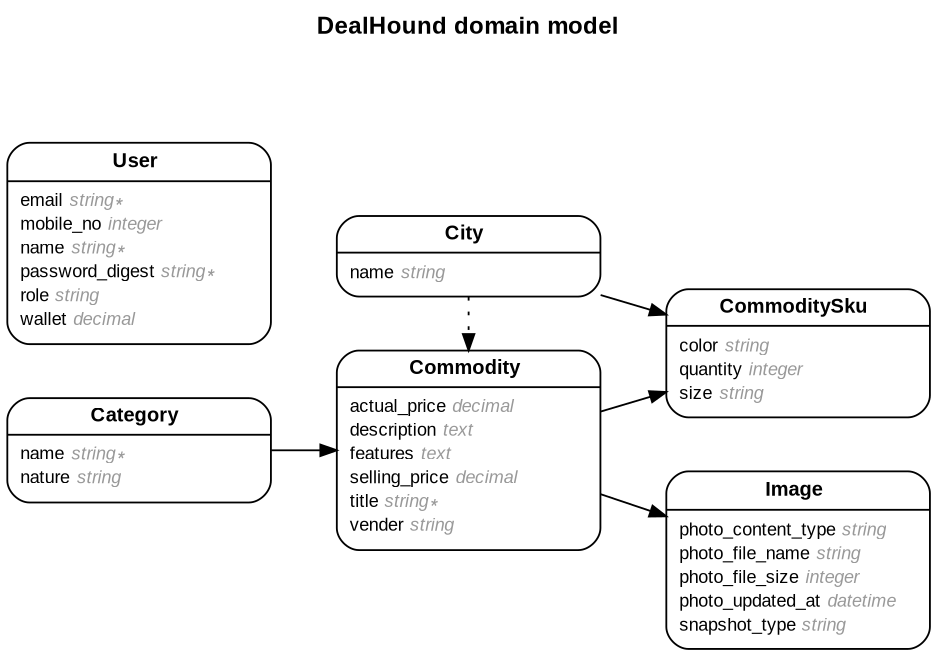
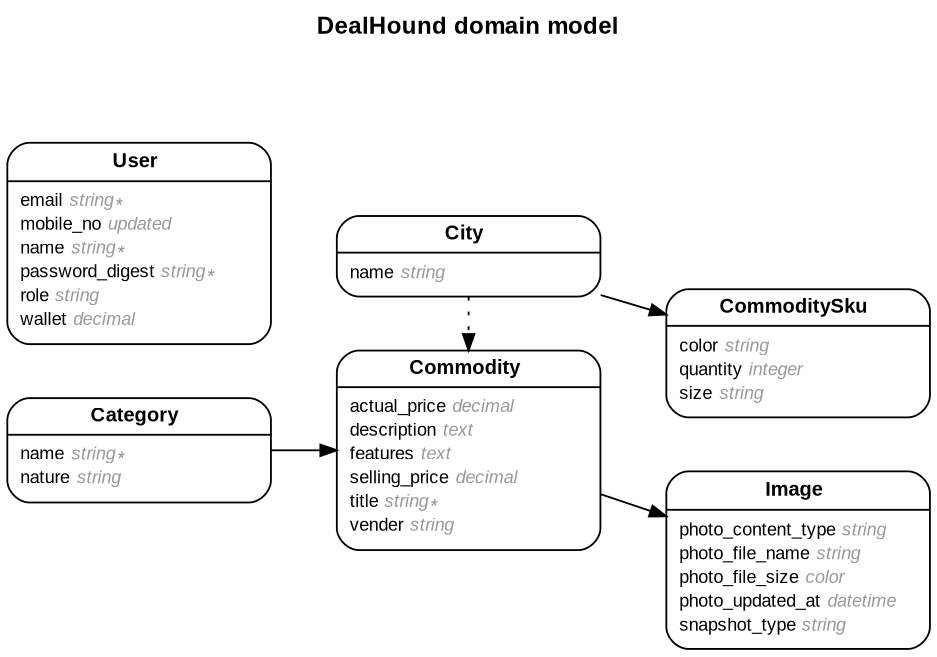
(135, 224) -> (140, 224)
(626, 404) -> none
(833, 578) -> (826, 578)
